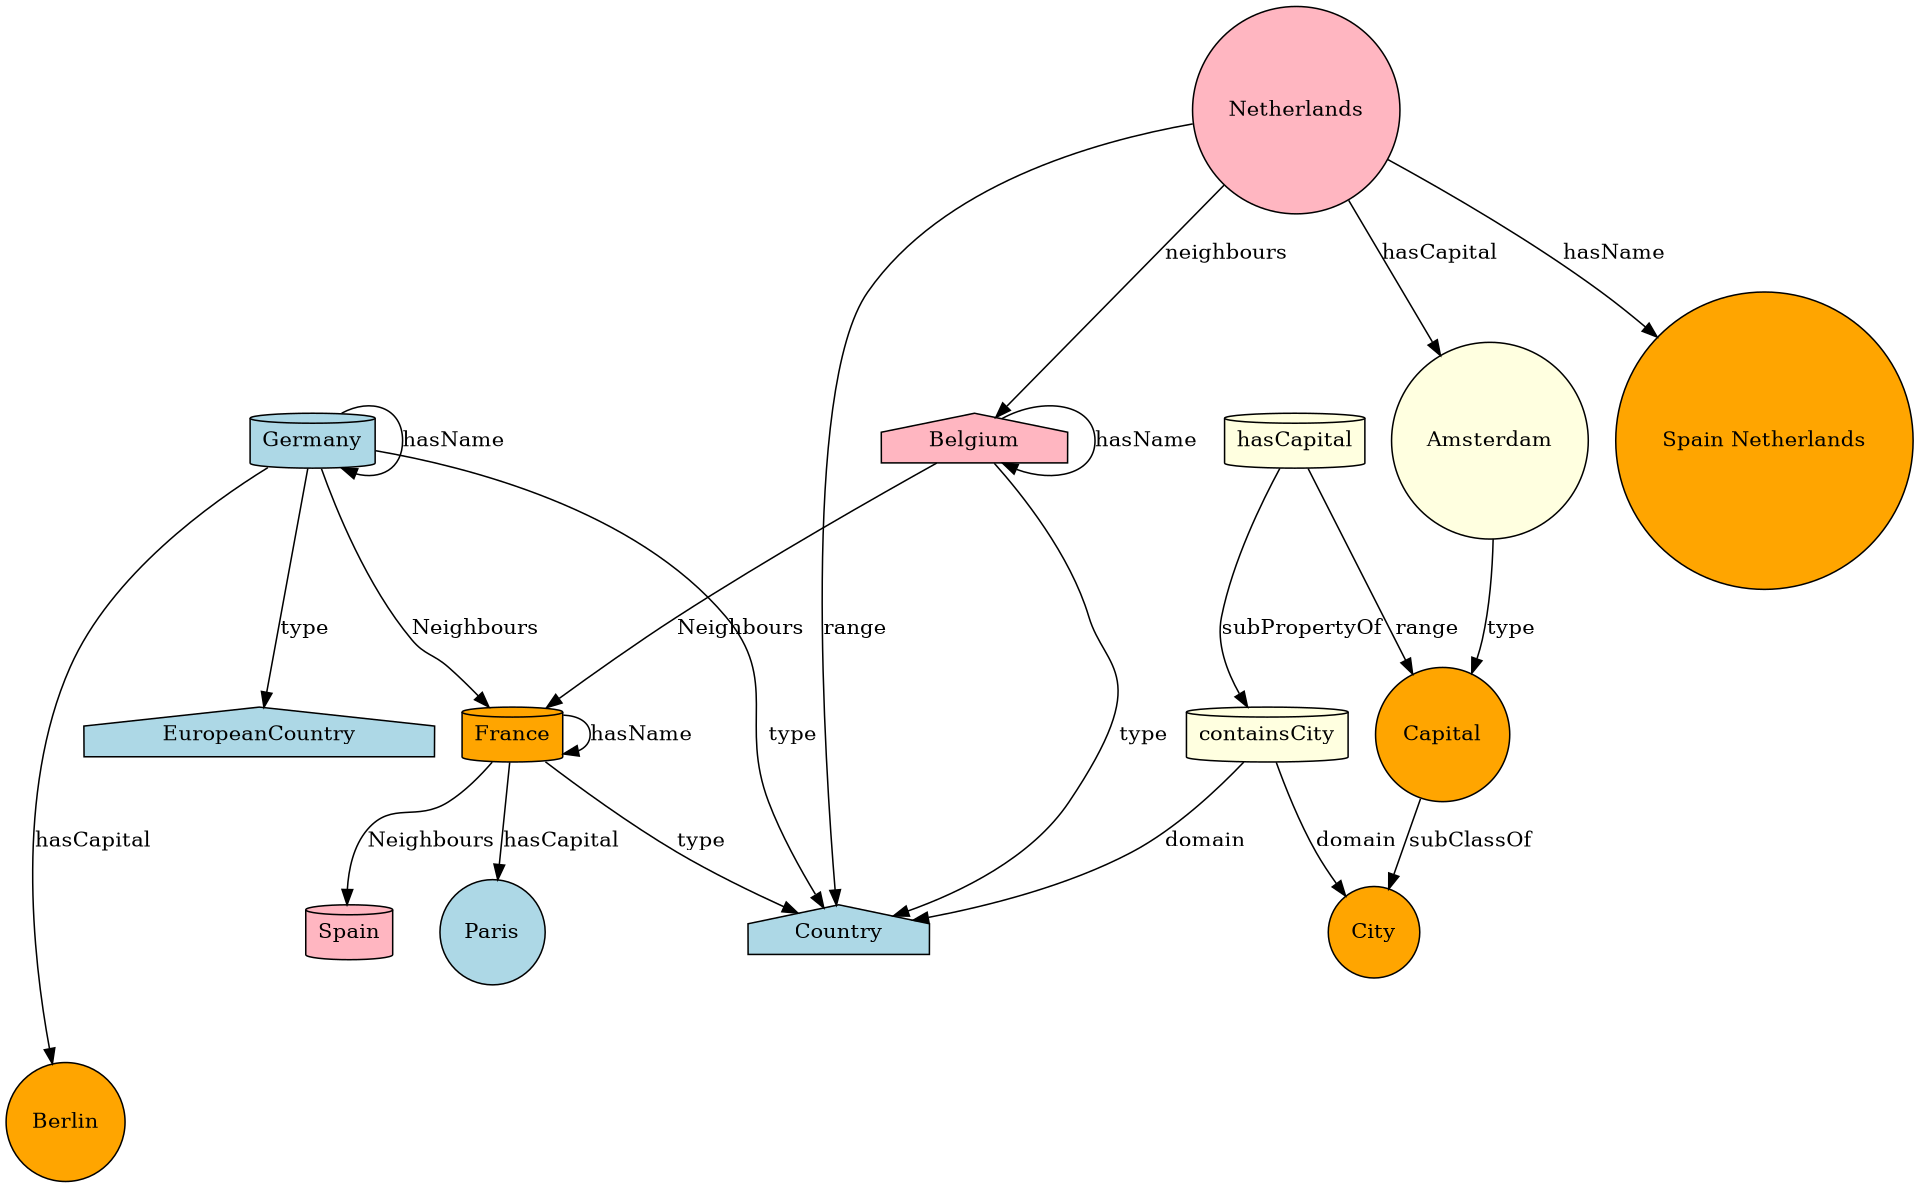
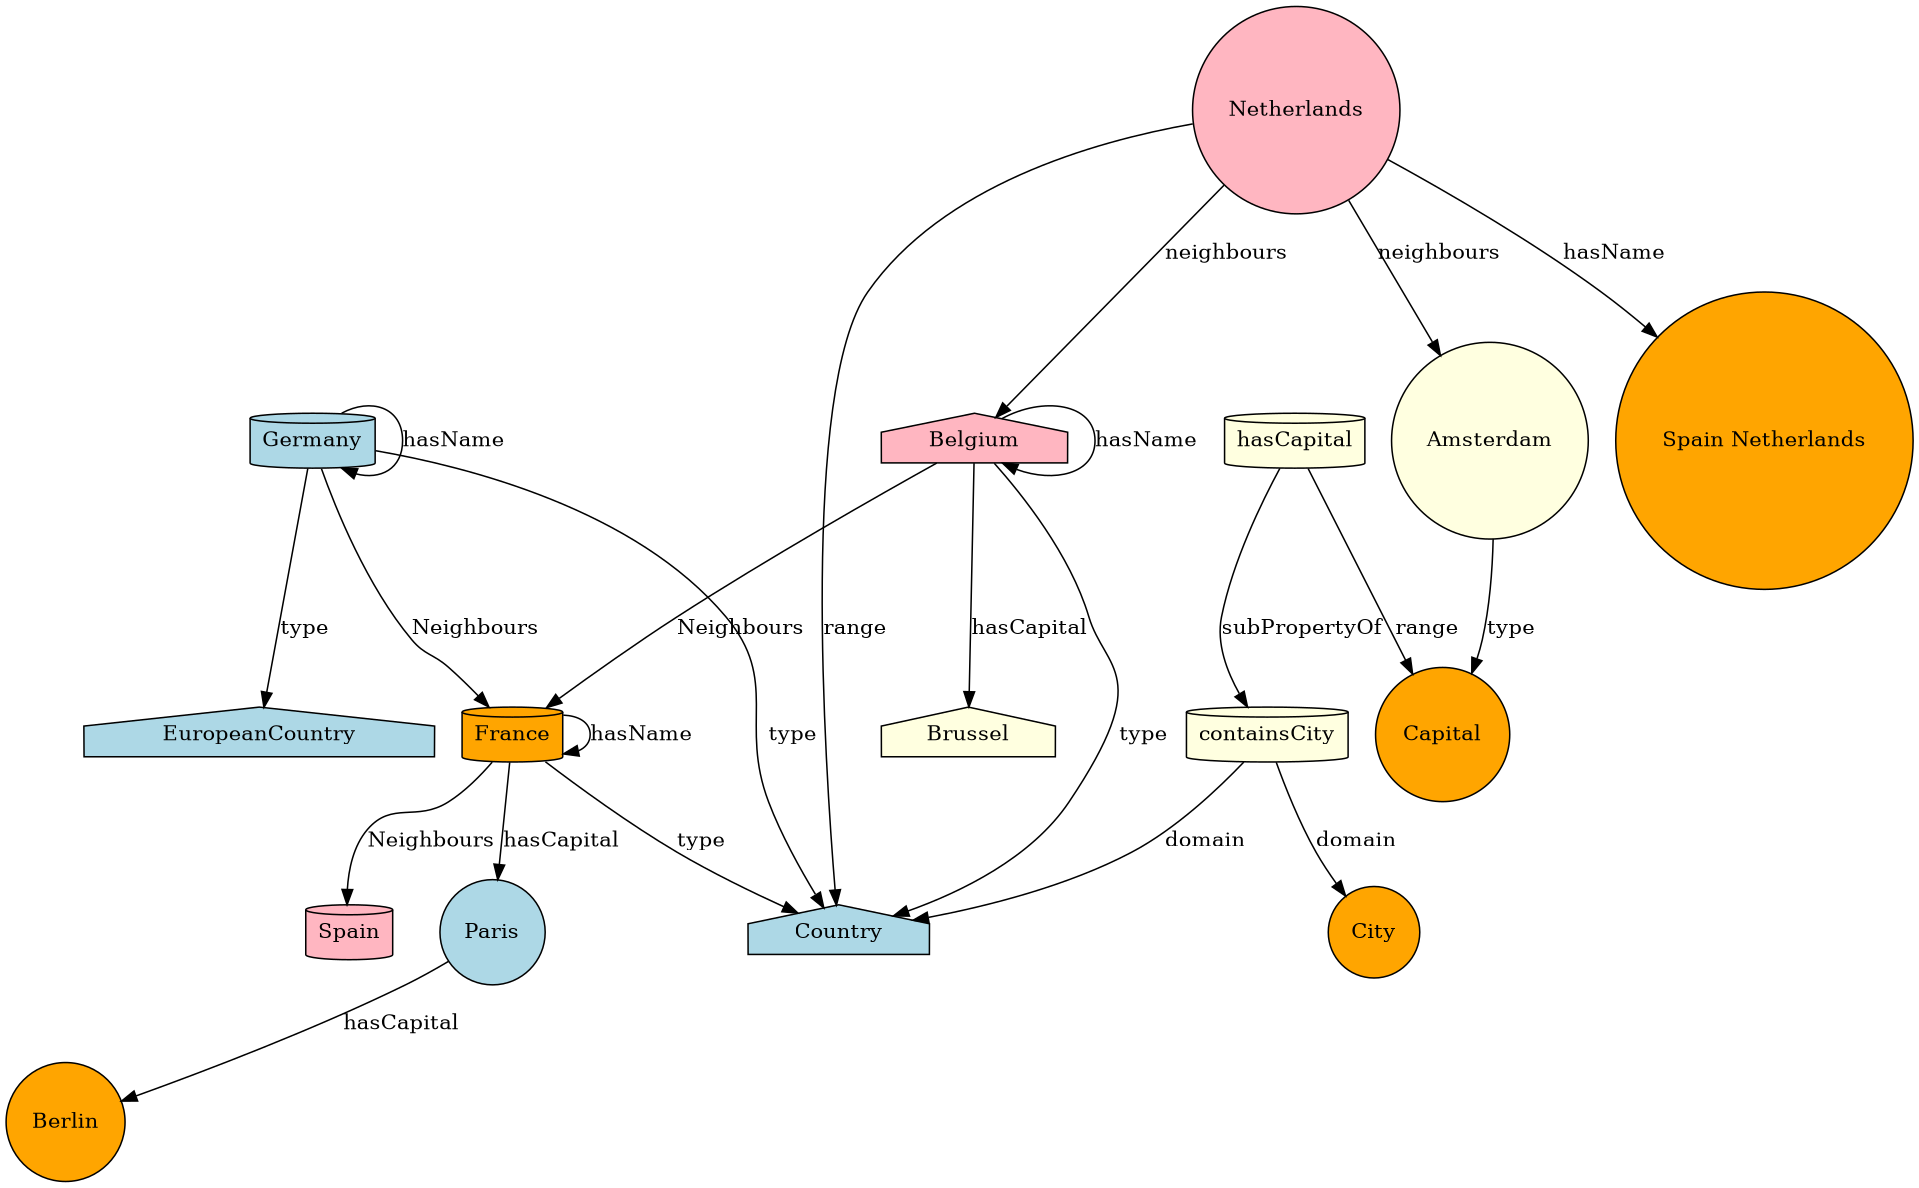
(1440, 253) -> (1440, 253)
(53, 715) -> (295, 1034)
none -> (968, 735)
(1407, 836) -> none
